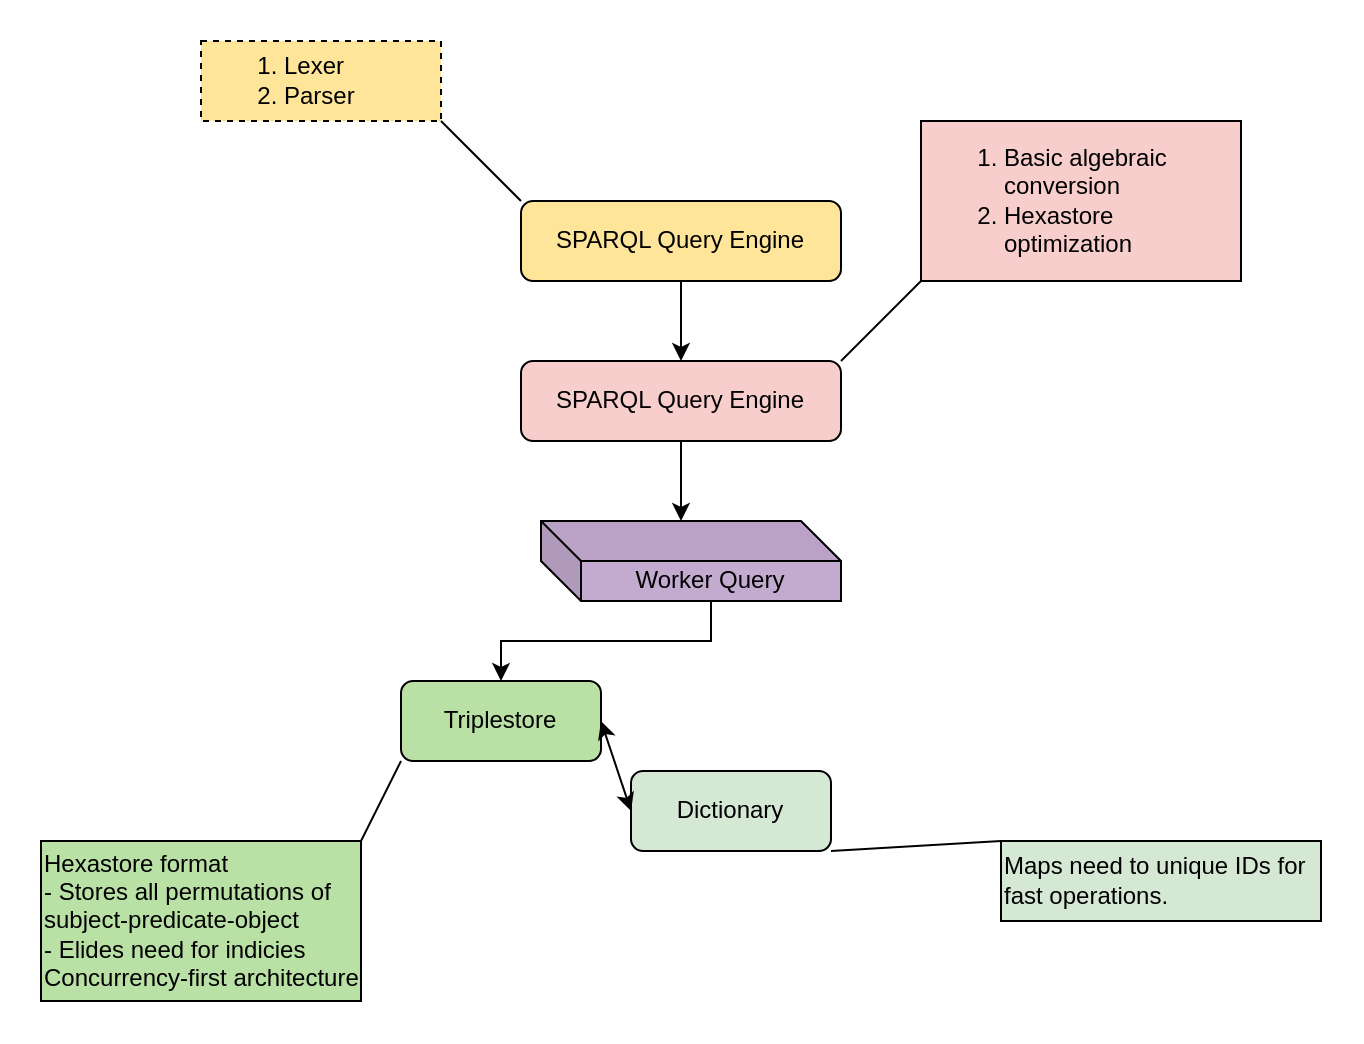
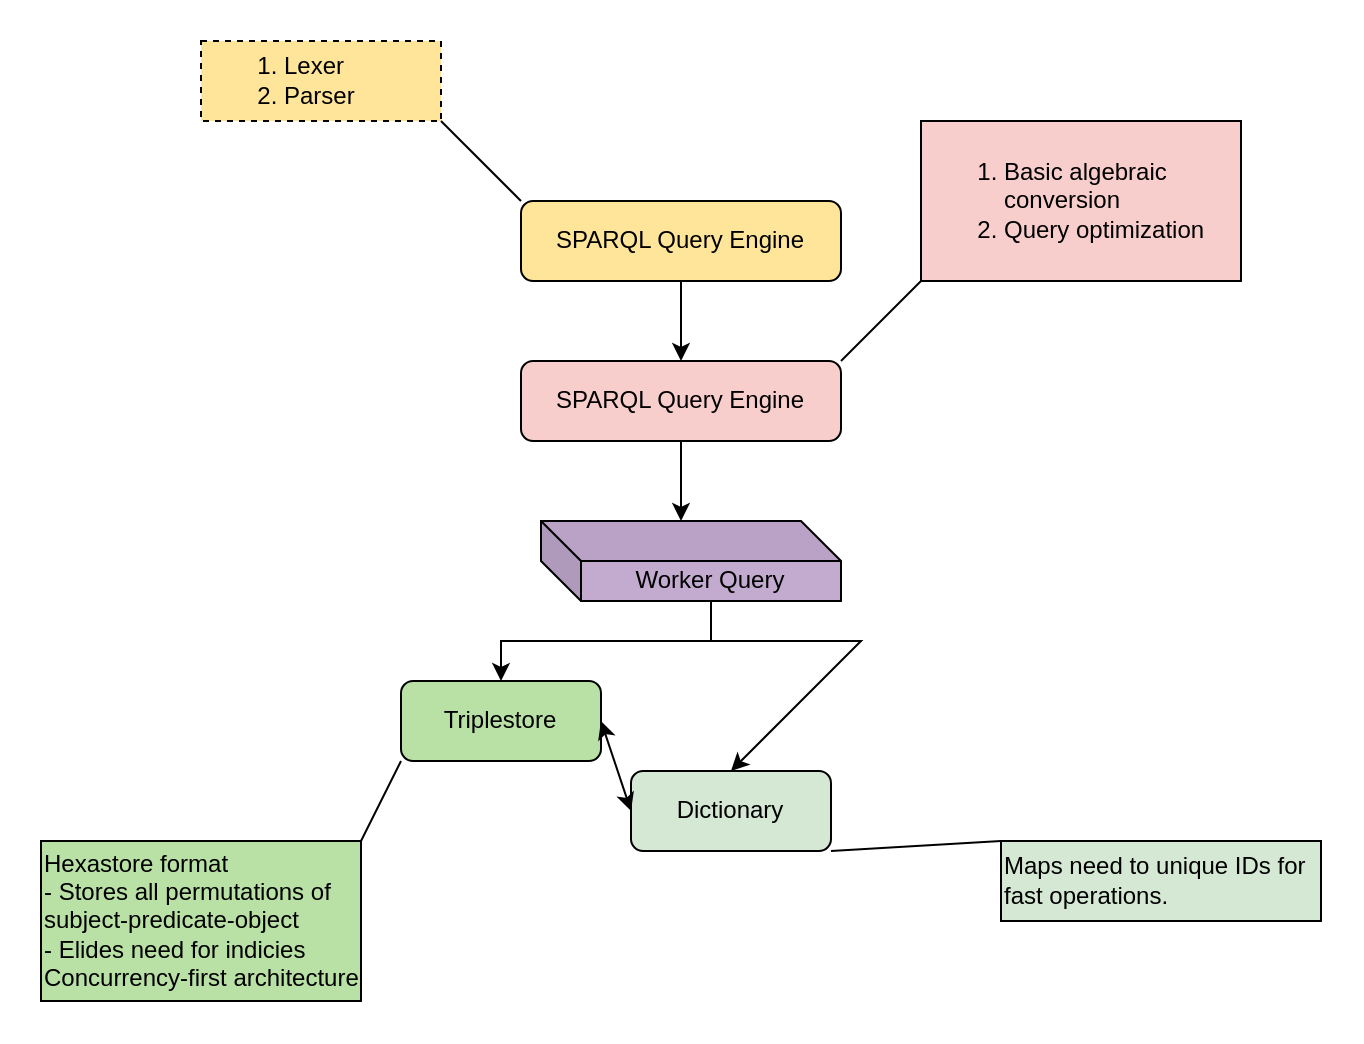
(1081, 201) -> (1081, 201)
none -> (853, 649)
